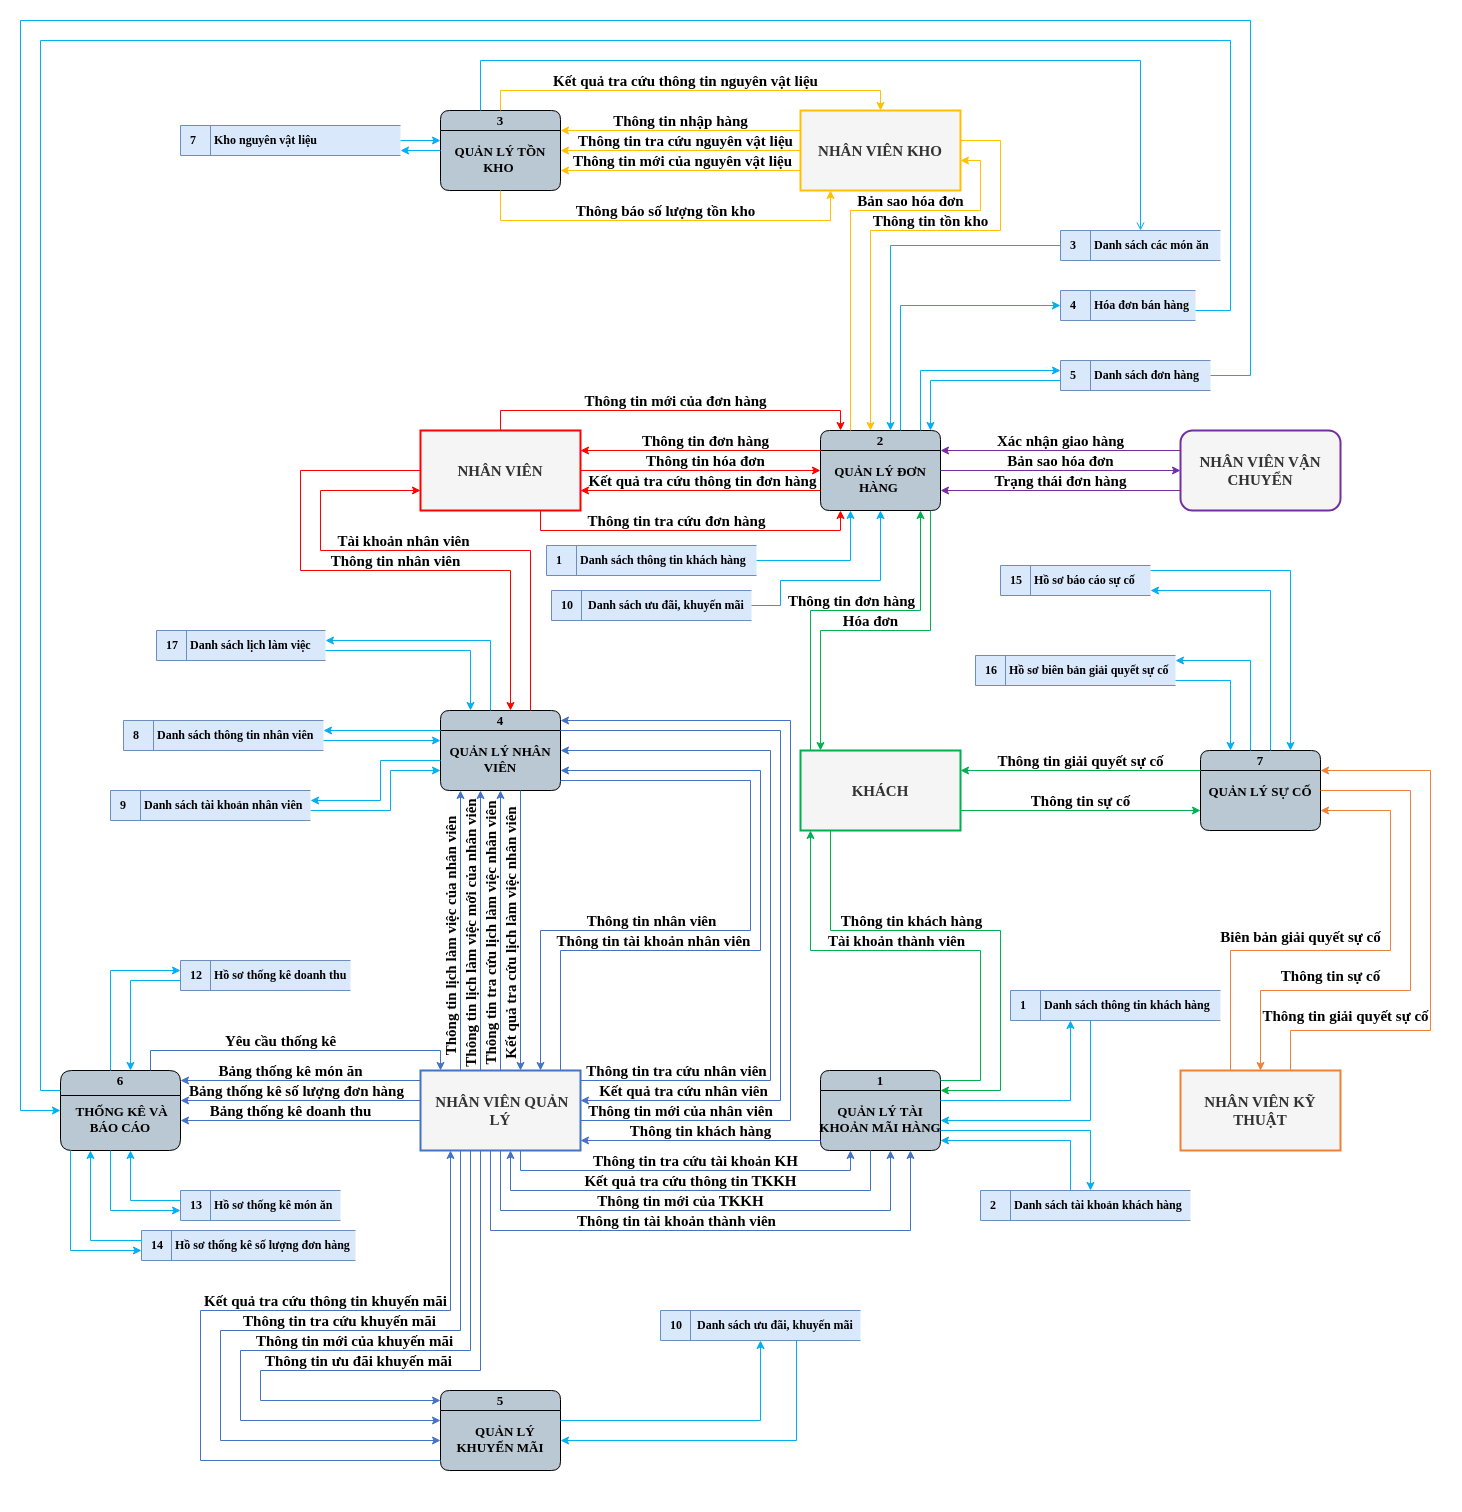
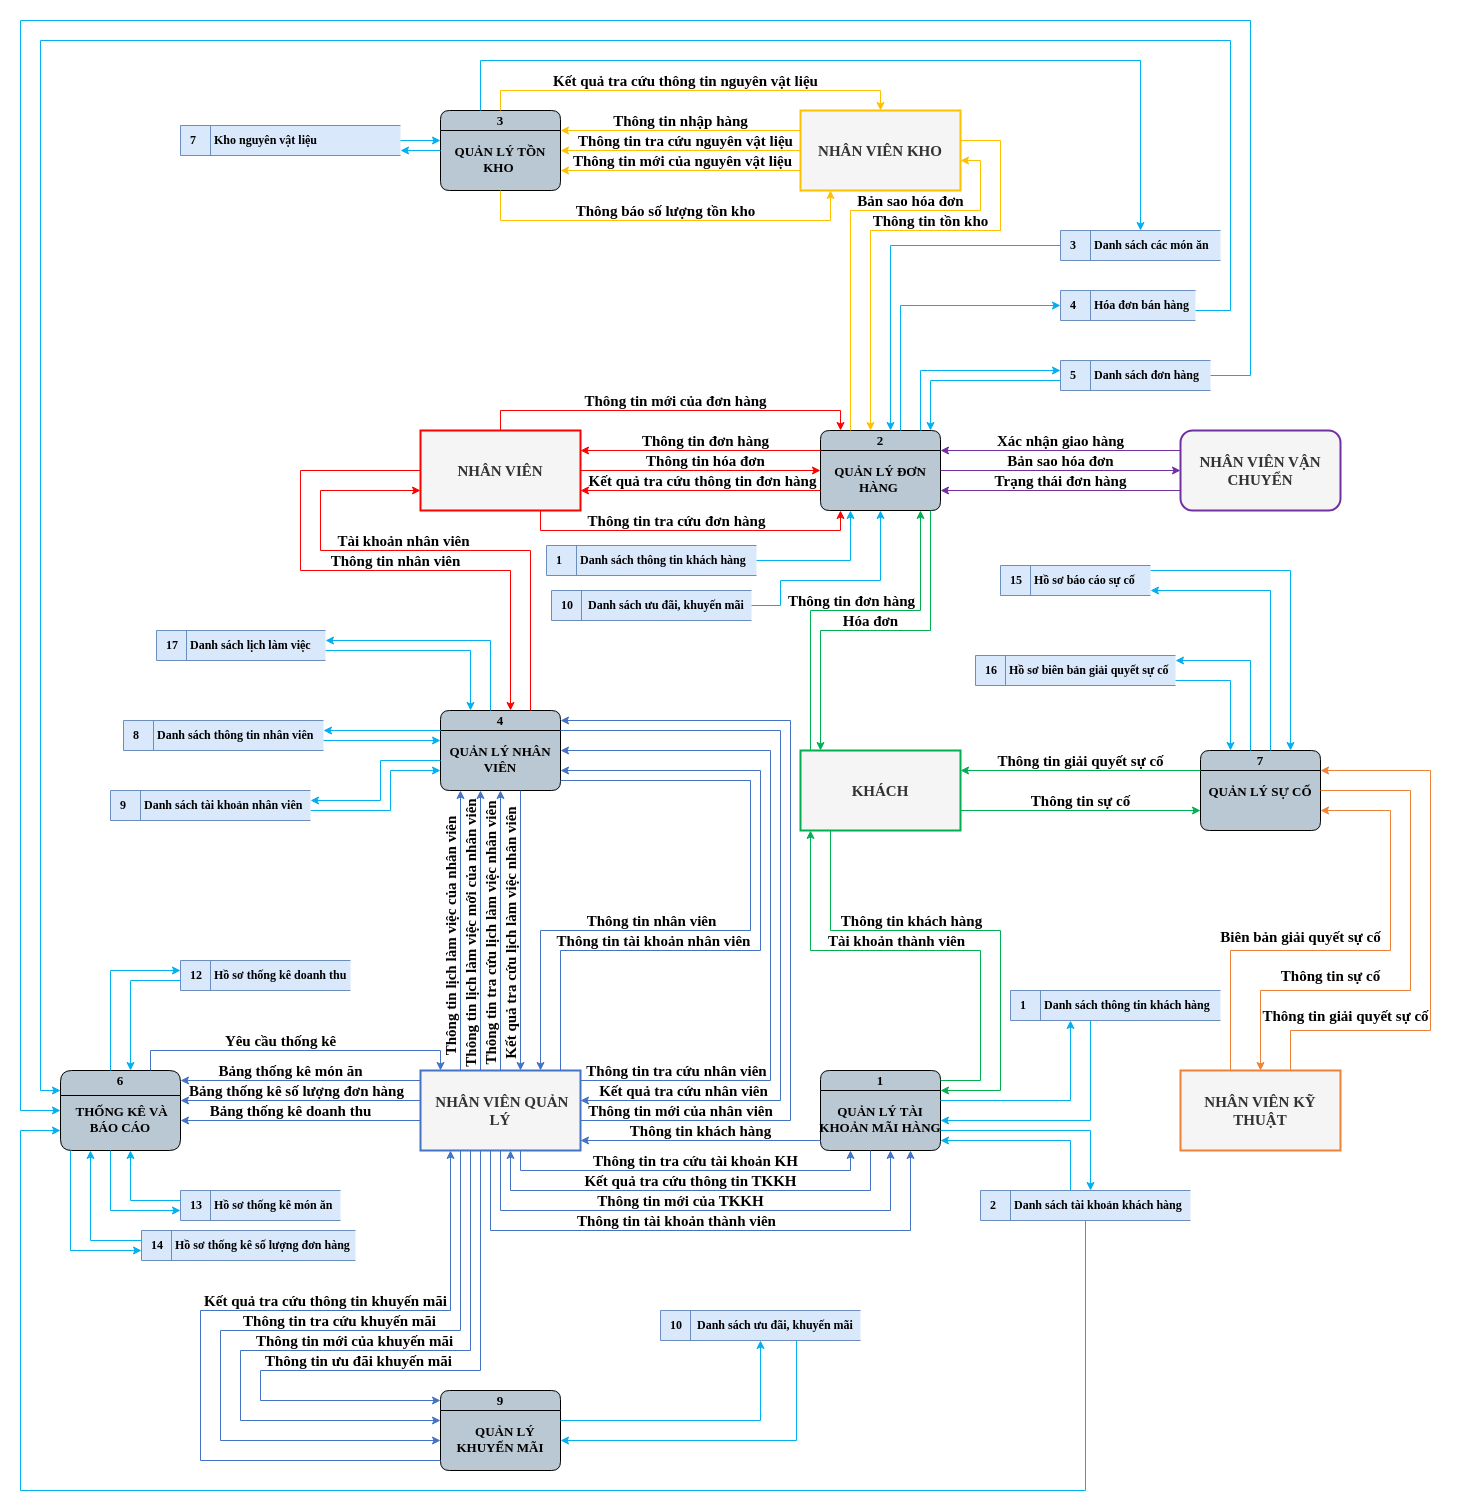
(1141, 224) -> (1141, 222)
(55, 1091) -> (52, 1091)
(501, 1409) -> (501, 1409)
none -> (492, 1491)
